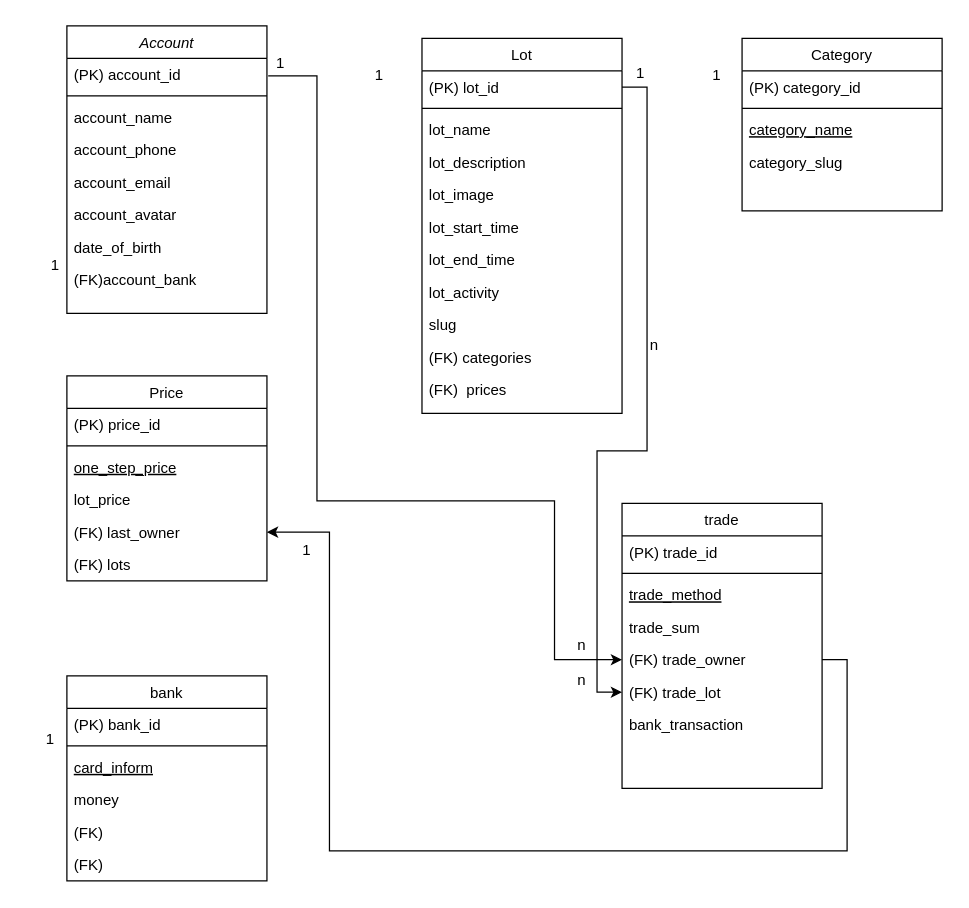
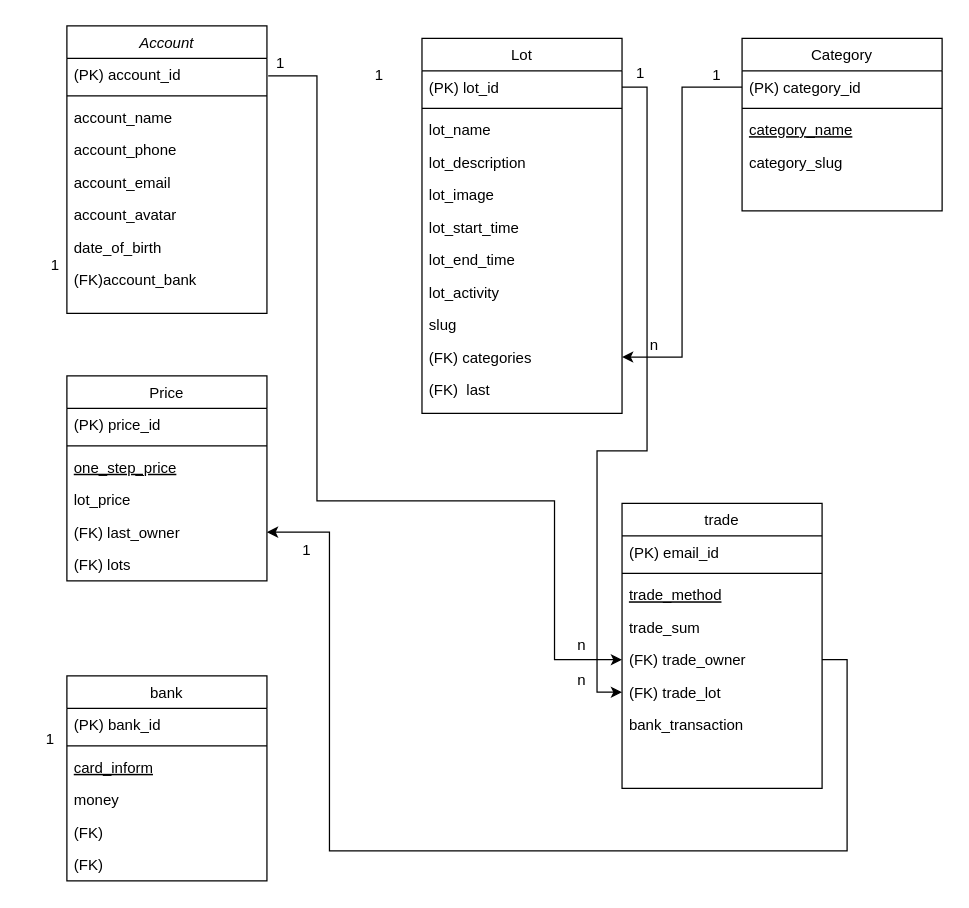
none -> (682, 219)
(475, 390) -> (467, 390)
(679, 553) -> (676, 553)
